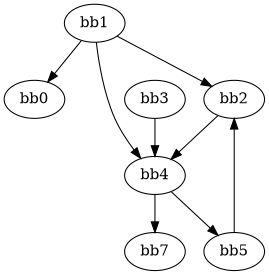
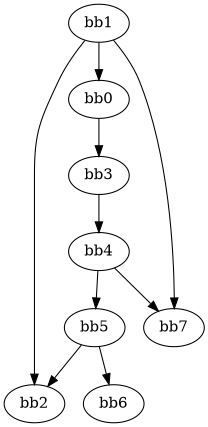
(108, 99) -> (162, 164)
none -> (99, 132)
(198, 134) -> none
none -> (114, 404)
